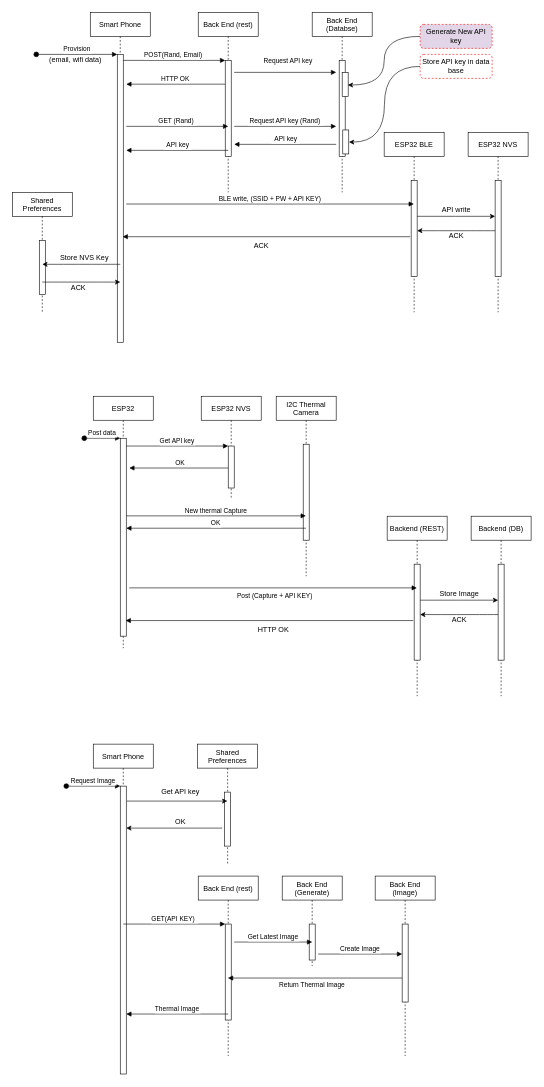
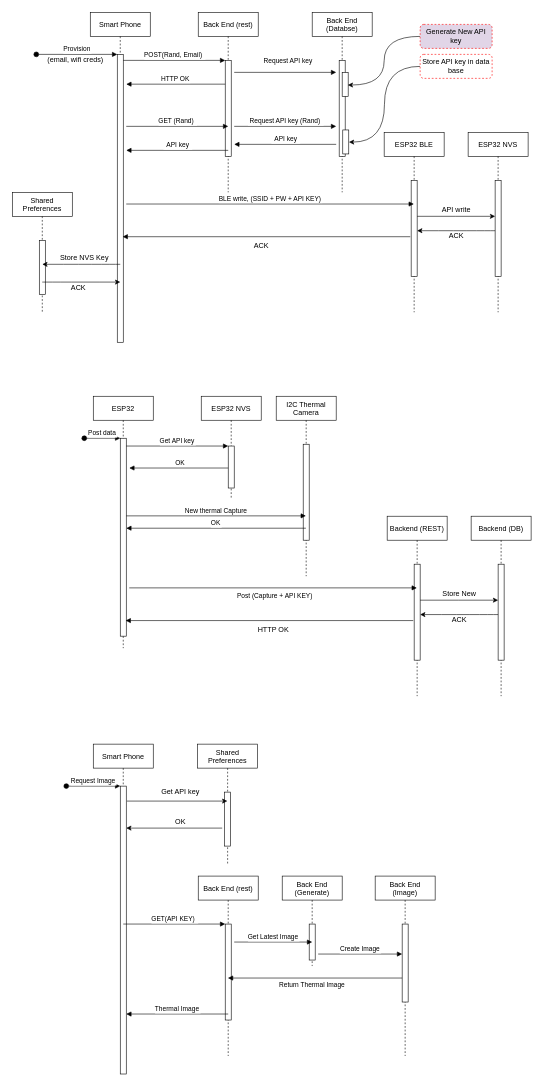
(76, 60) -> (76, 60)
(460, 594) -> (460, 594)
